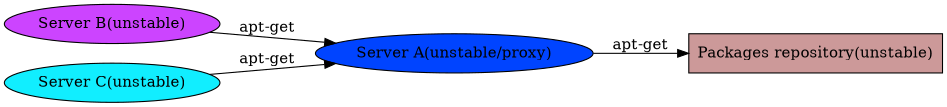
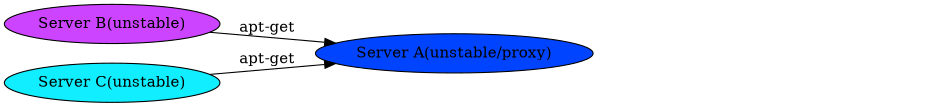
(816, 53) -> none
